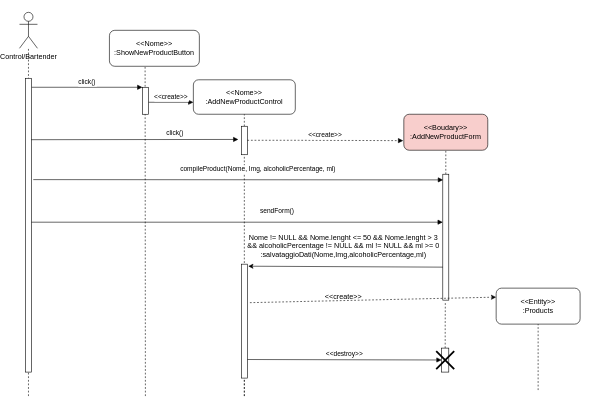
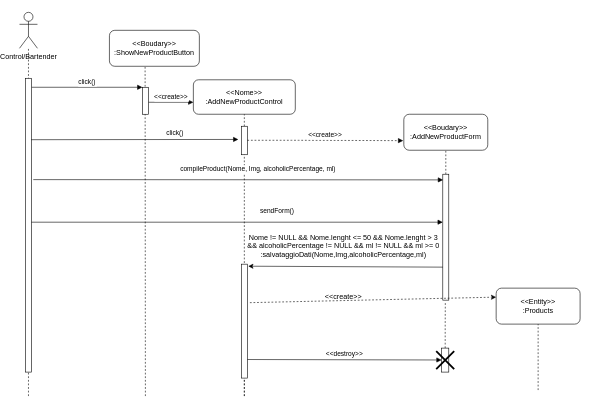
(155, 48) -> (155, 48)
(446, 132) -> (446, 132)
